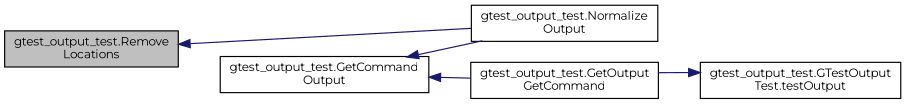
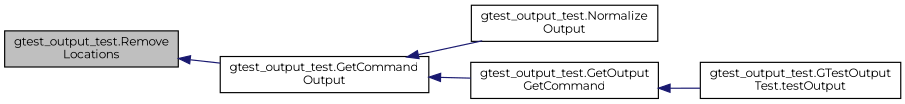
(331, 36) -> (205, 61)
(673, 73) -> (685, 88)
